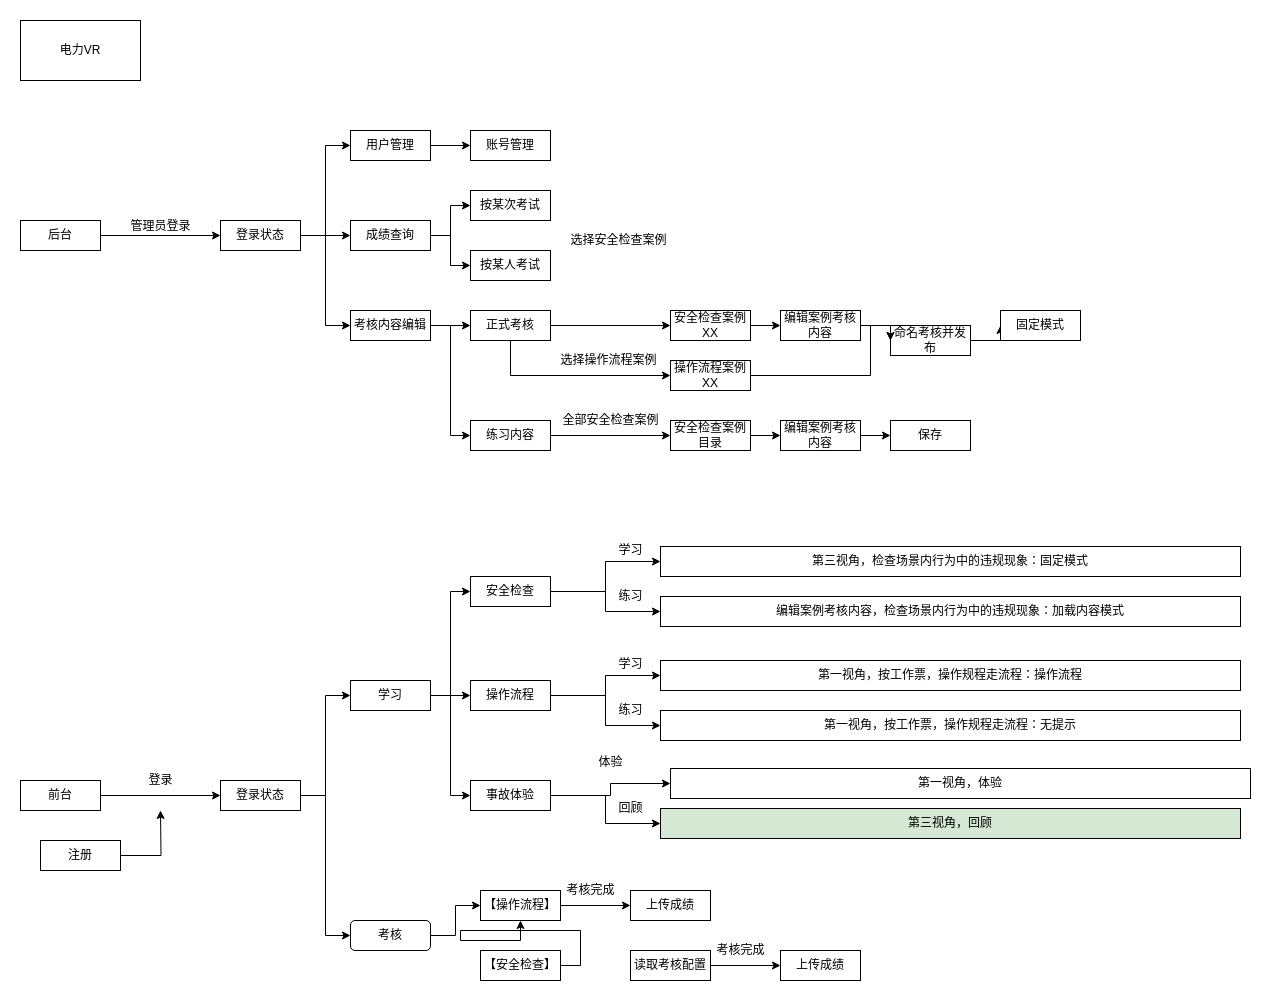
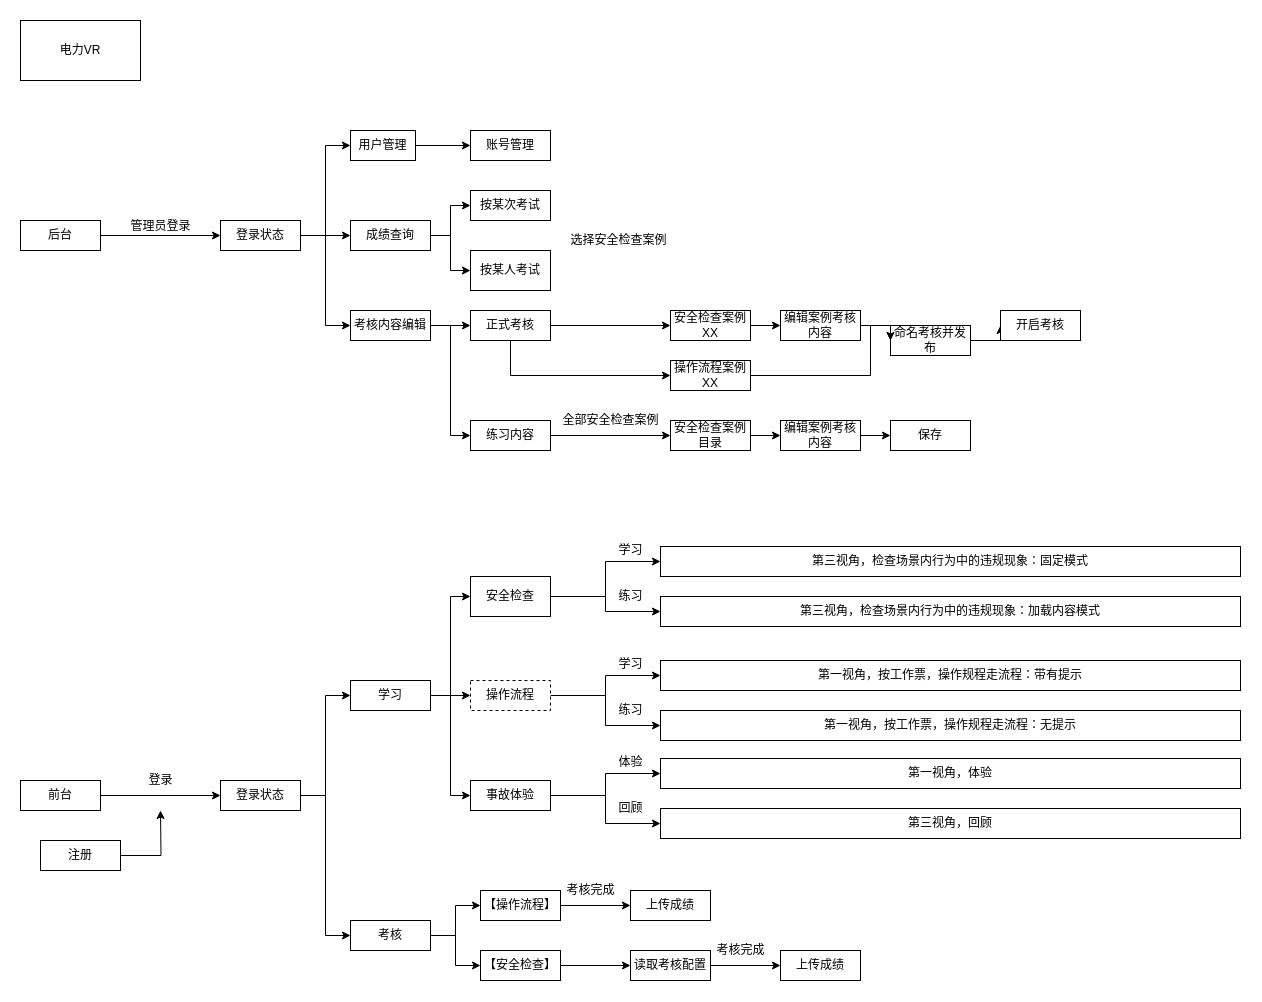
(391, 146) -> (383, 146)
(511, 266) -> (511, 271)
(1041, 326) -> (1041, 326)
(609, 361) -> none
(511, 592) -> (511, 597)
(951, 612) -> (951, 612)
(951, 676) -> (951, 676)
(511, 696) -> (511, 696)
(611, 763) -> (631, 763)
(961, 784) -> (951, 774)
(951, 824) -> (951, 824)
(499, 931) -> (601, 966)
(391, 936) -> (391, 936)
none -> (456, 960)
